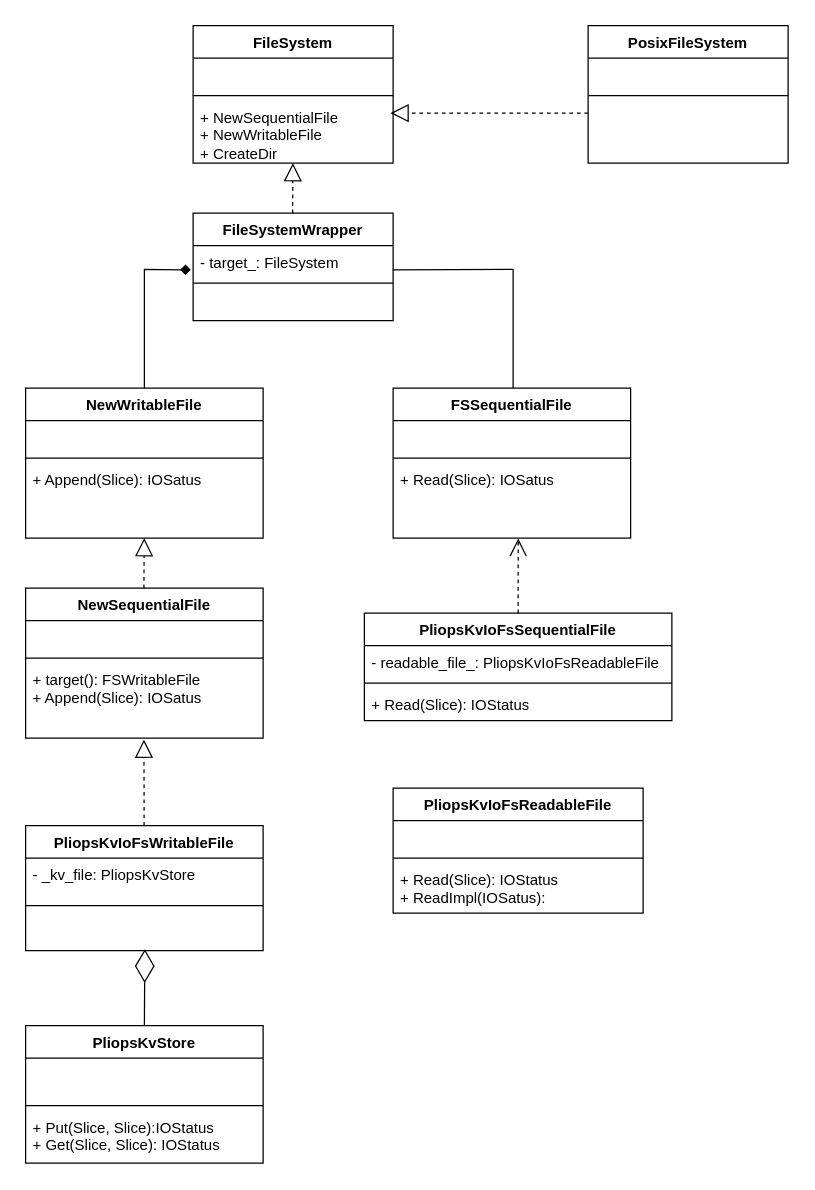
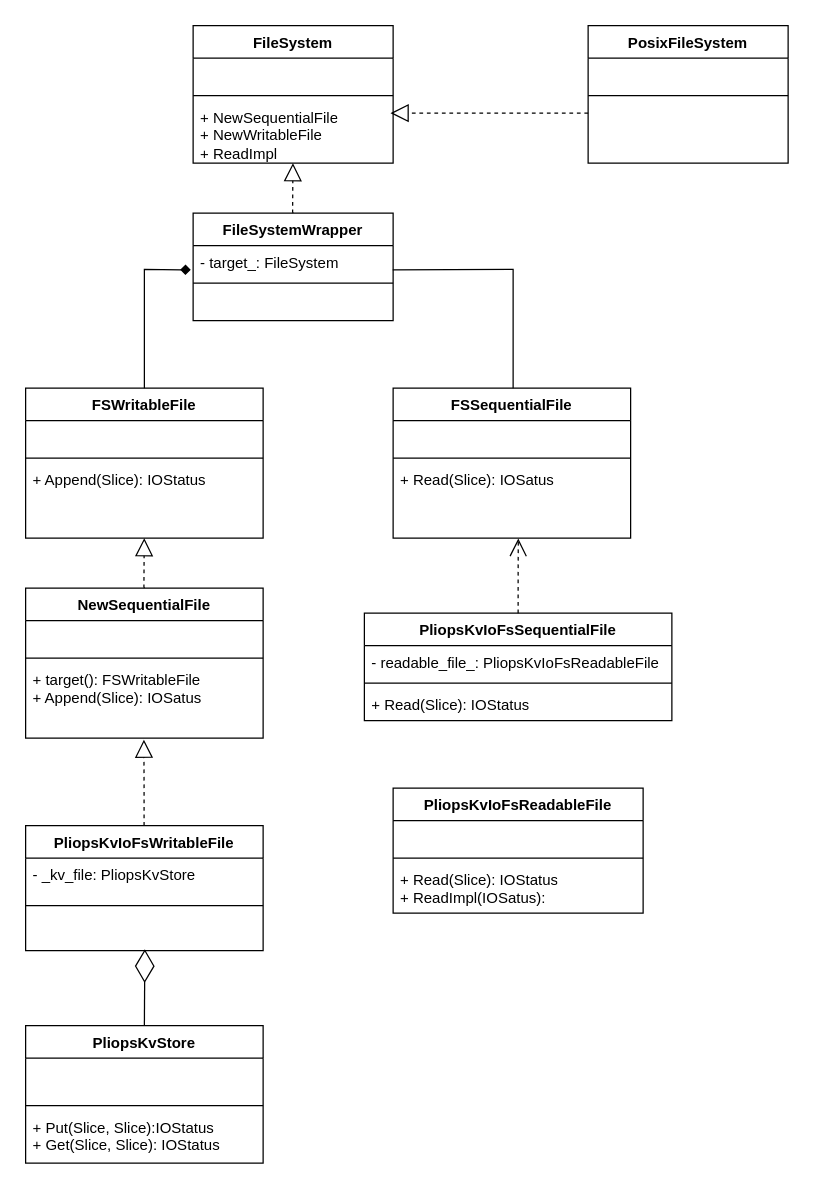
(273, 136) -> (273, 136)
(144, 406) -> (144, 406)
(124, 481) -> (128, 481)
